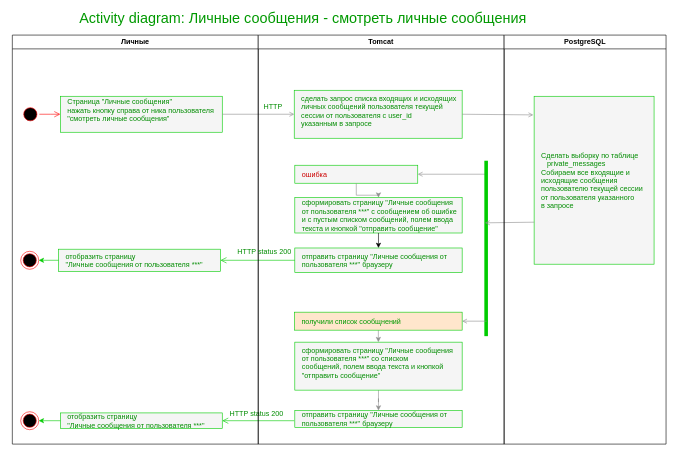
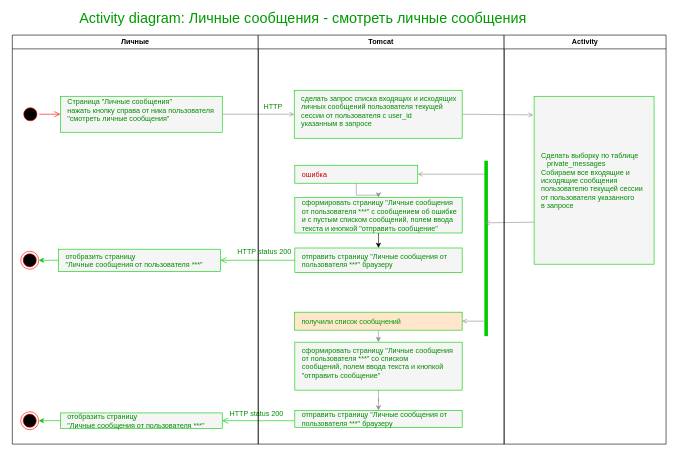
(585, 42) -> (585, 42)
